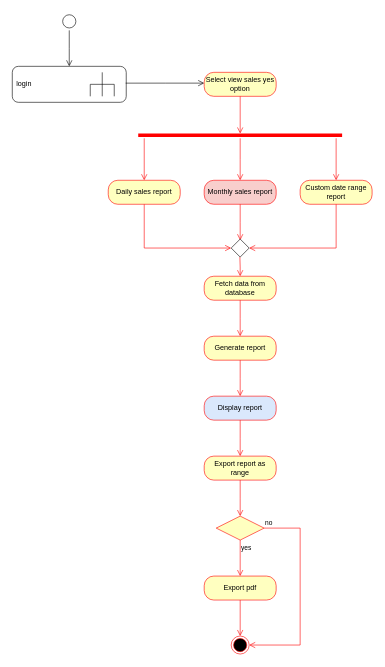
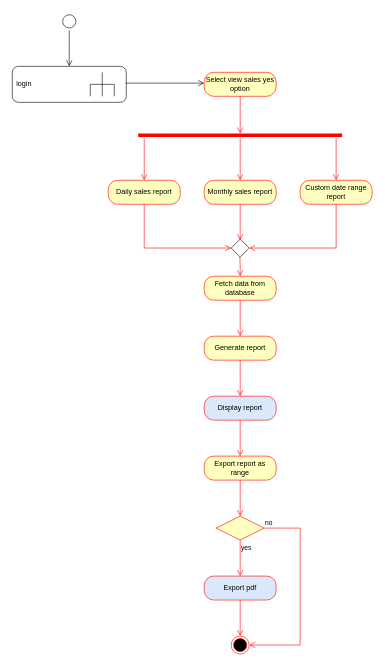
(240, 192) -> (240, 192)
(240, 588) -> (240, 588)
